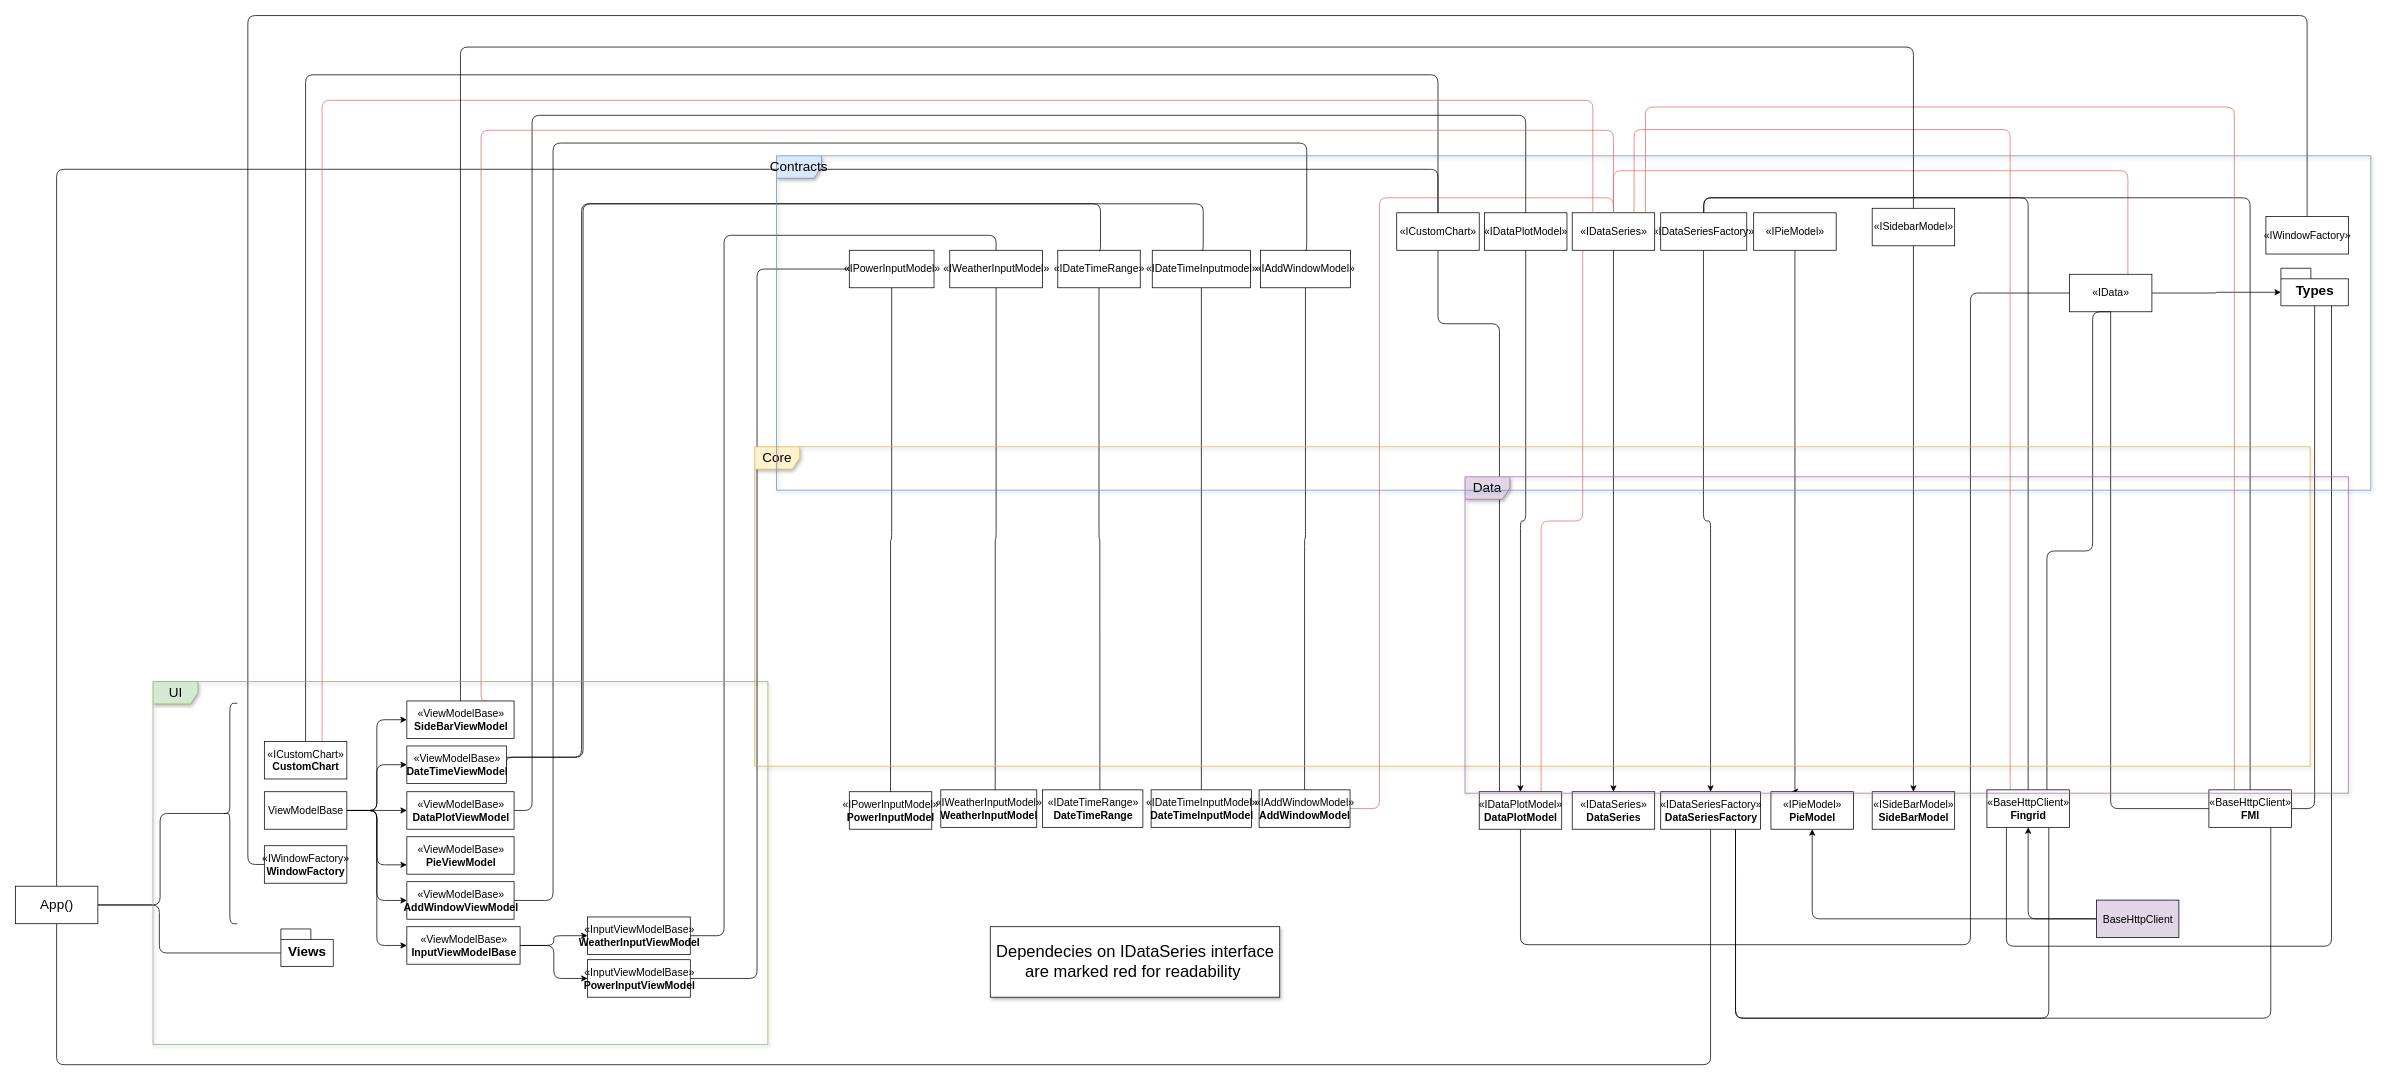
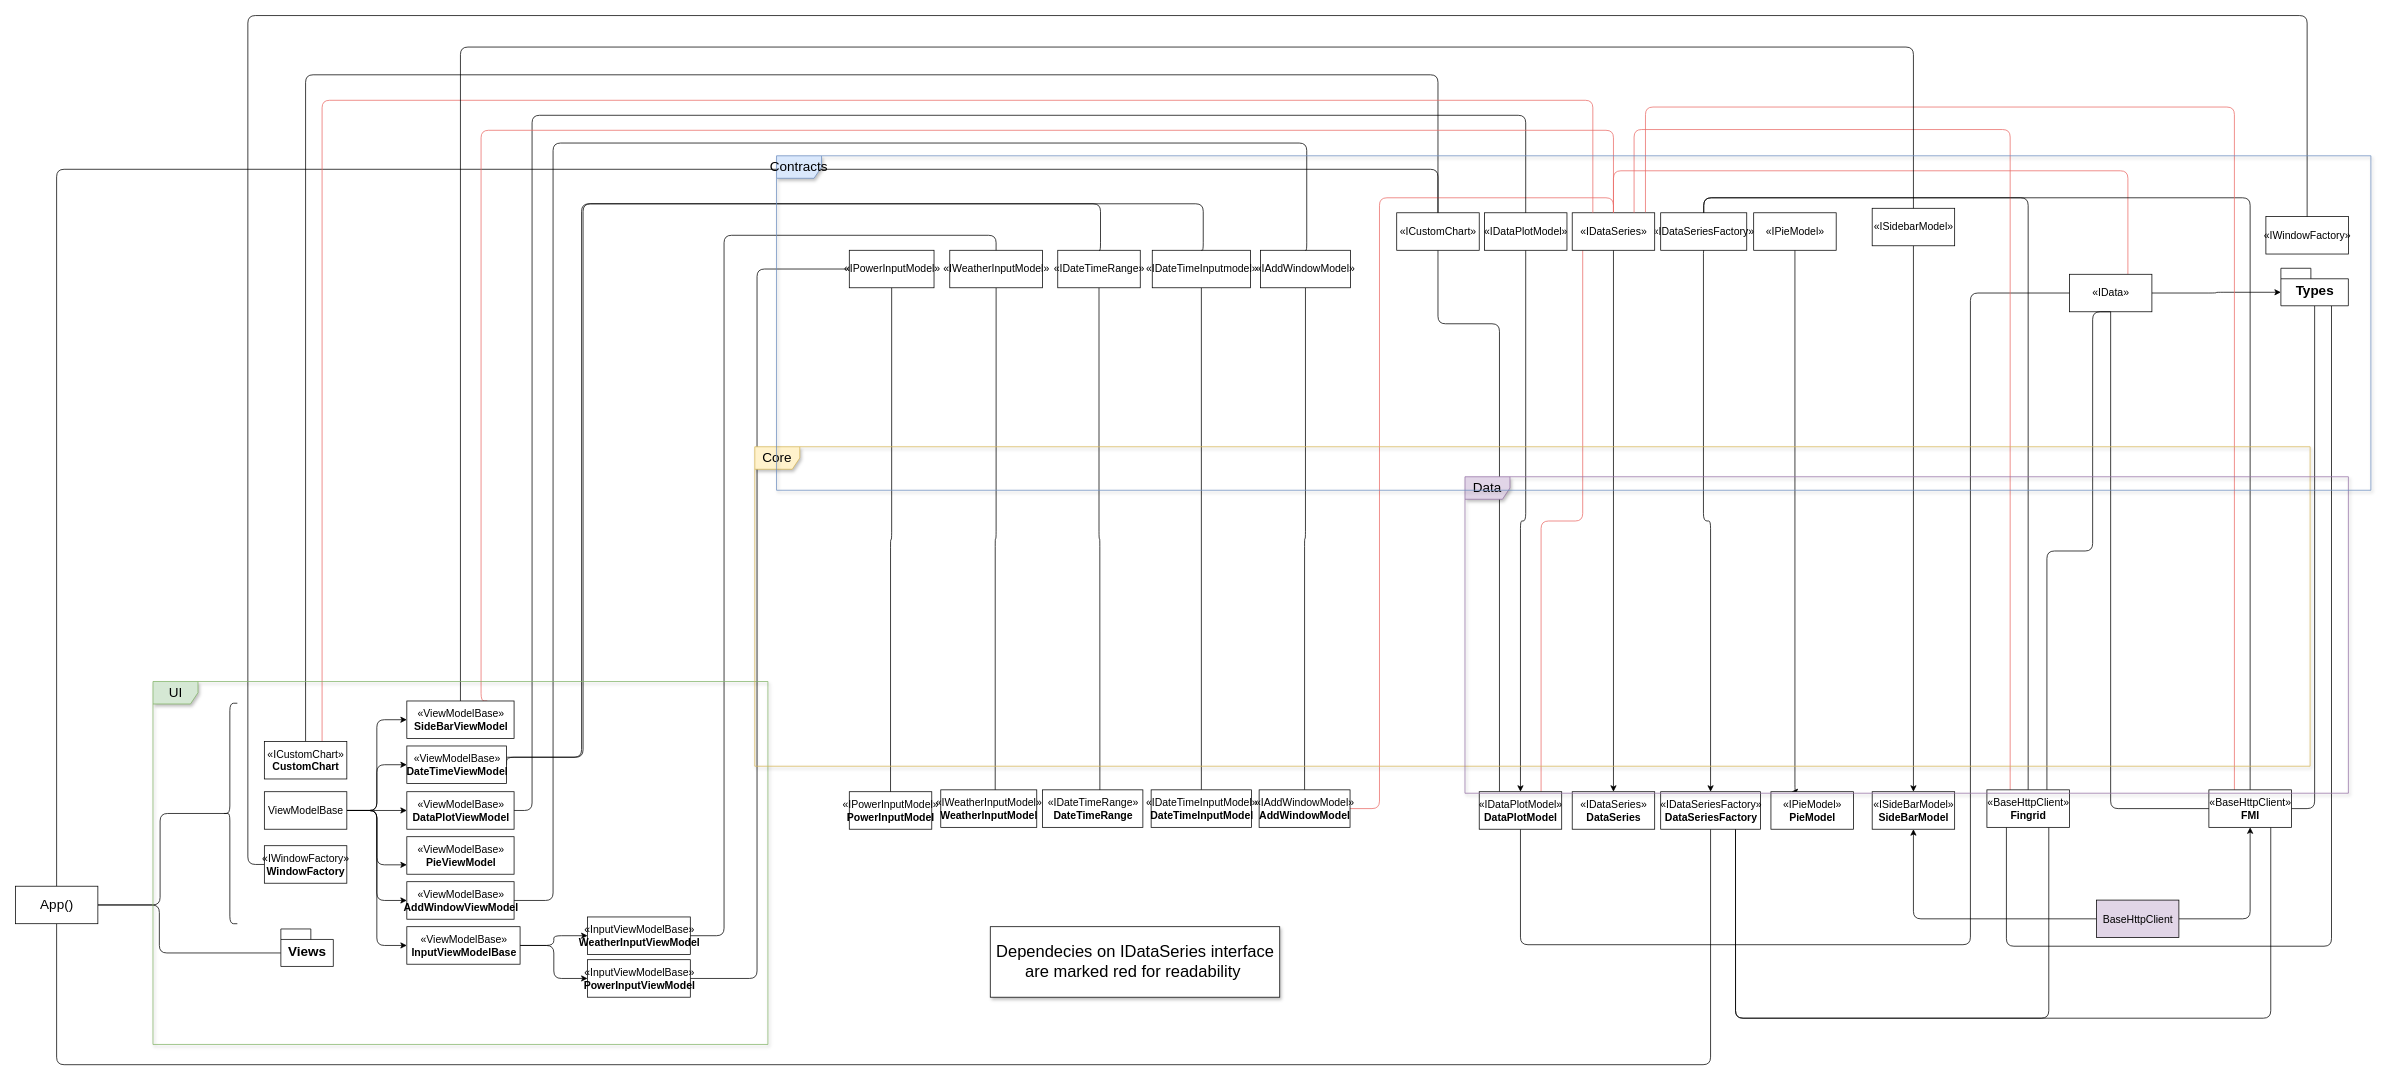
(1812, 878) -> (2248, 918)
(2029, 914) -> (1914, 875)
